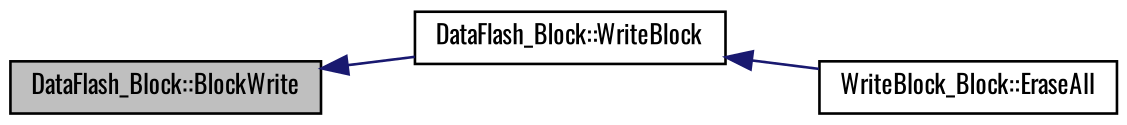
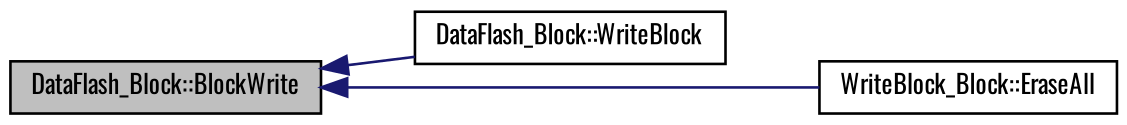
(785, 65) -> (584, 87)
